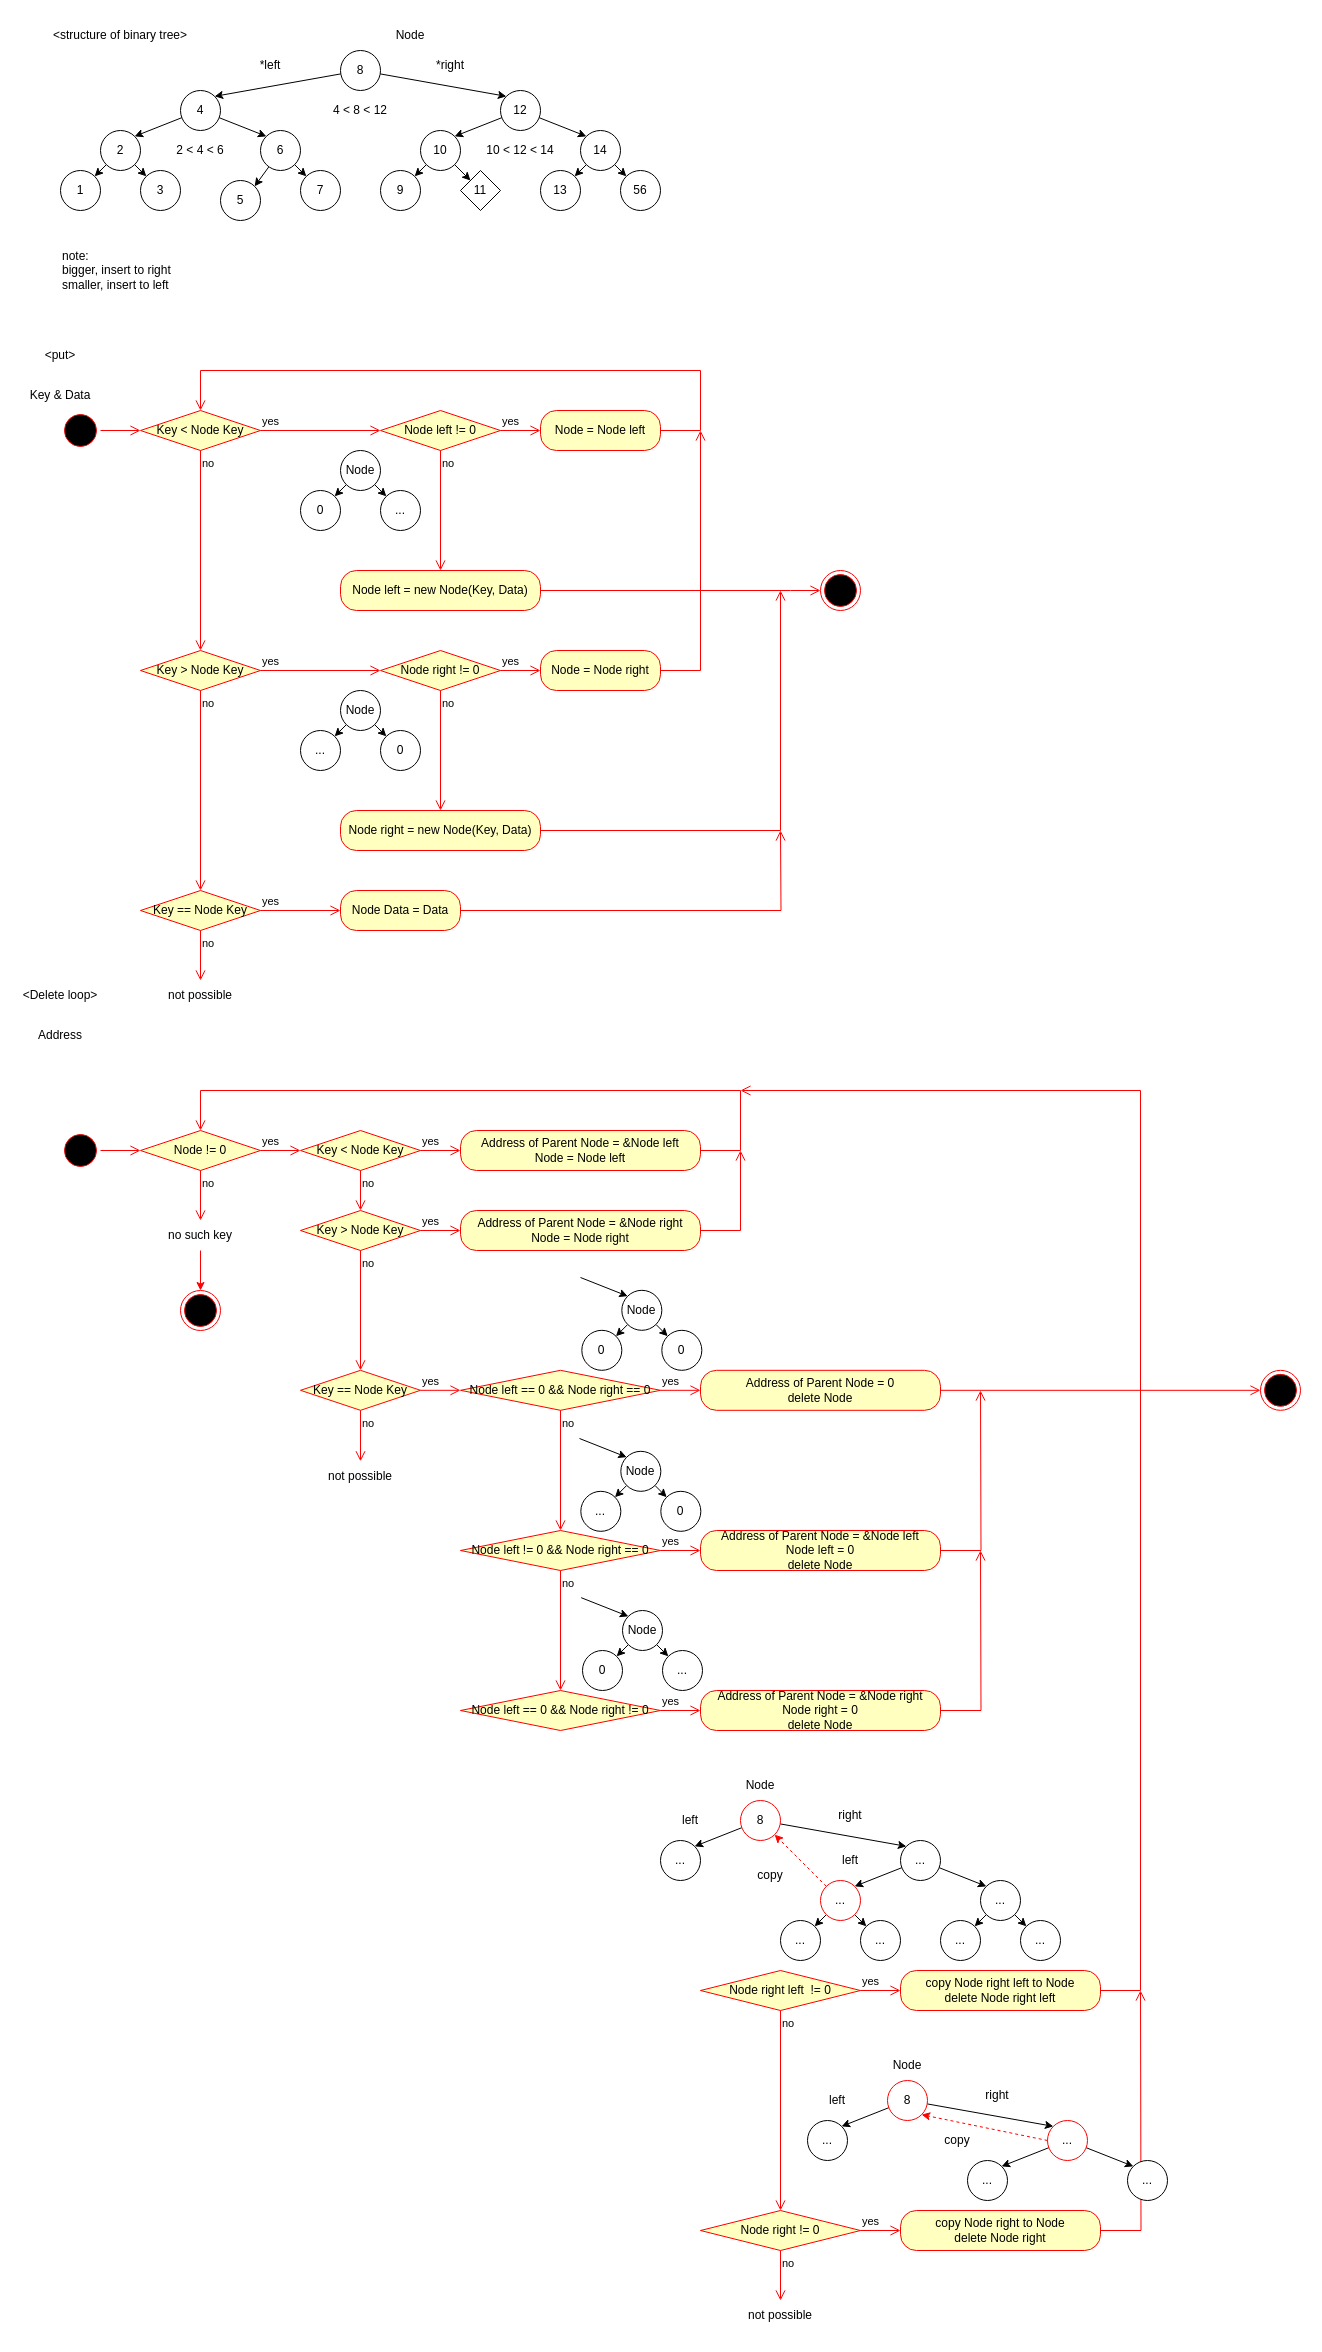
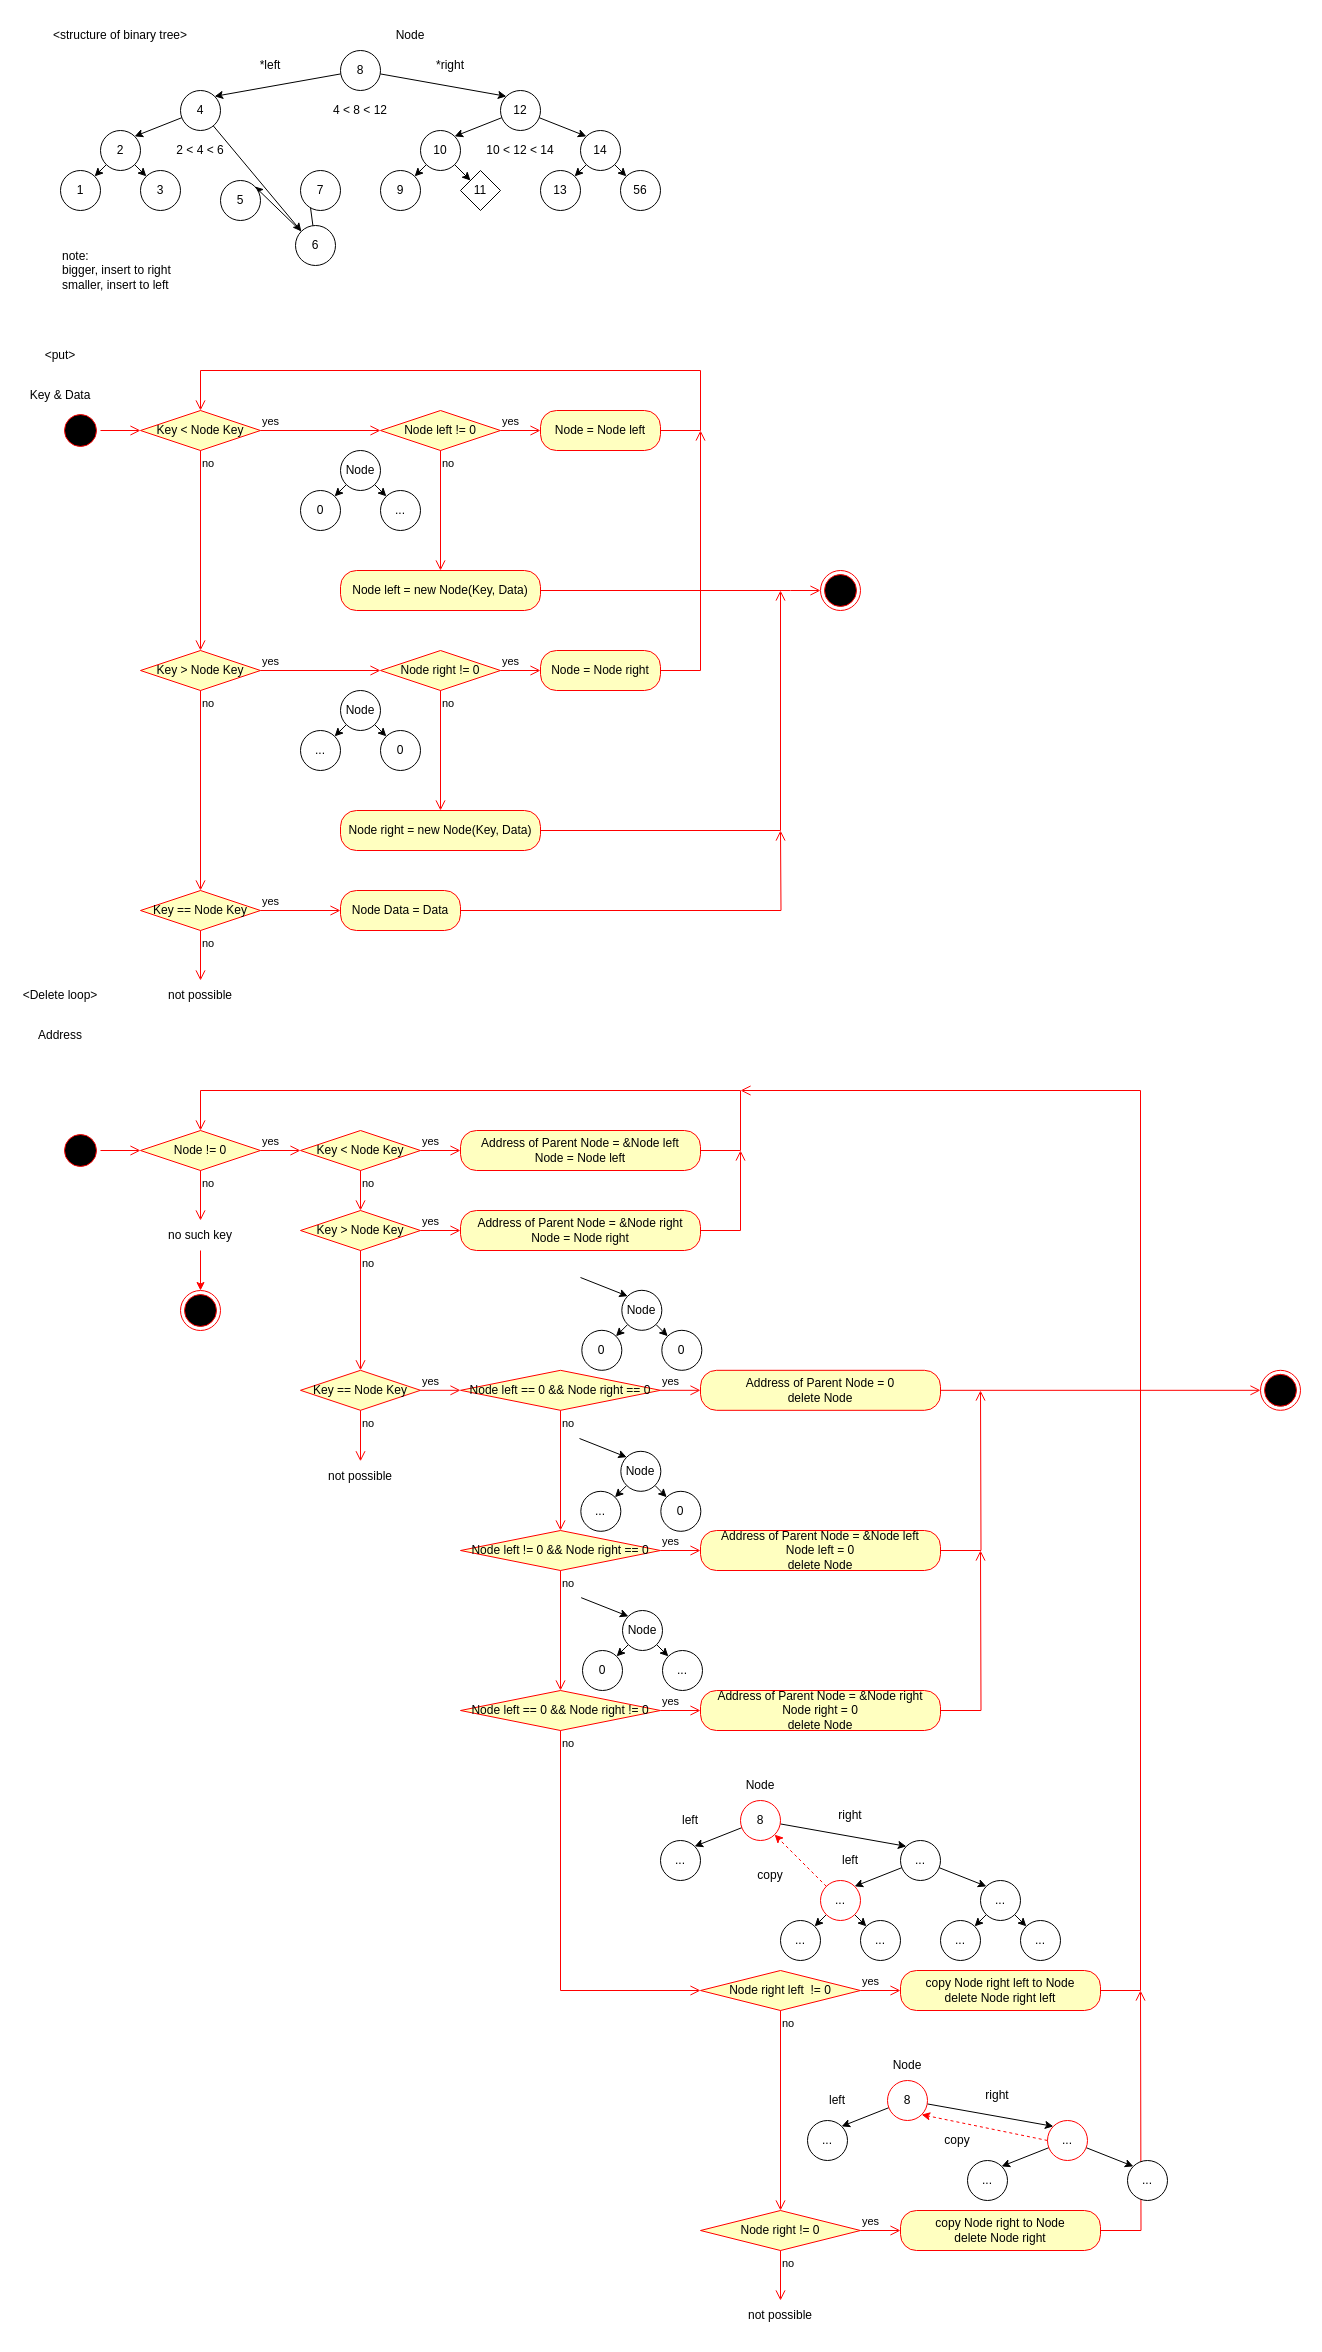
(281, 151) -> (316, 246)
none -> (561, 1929)
